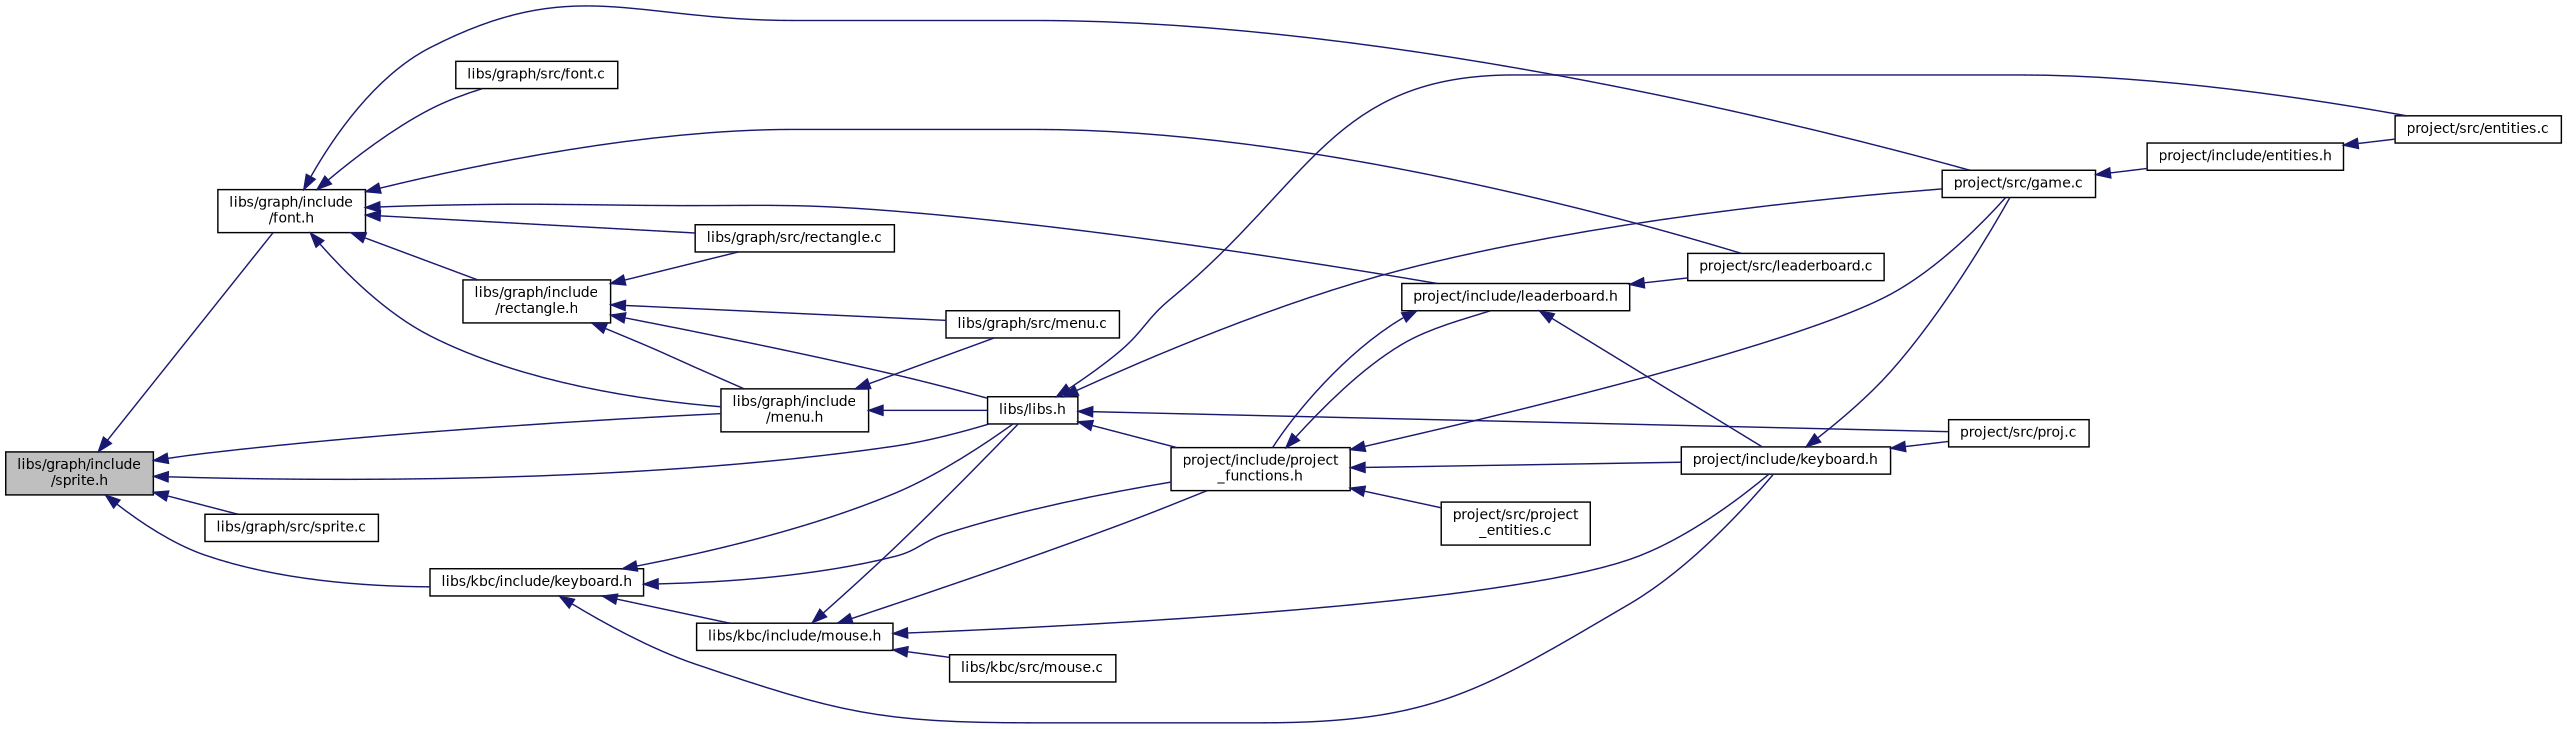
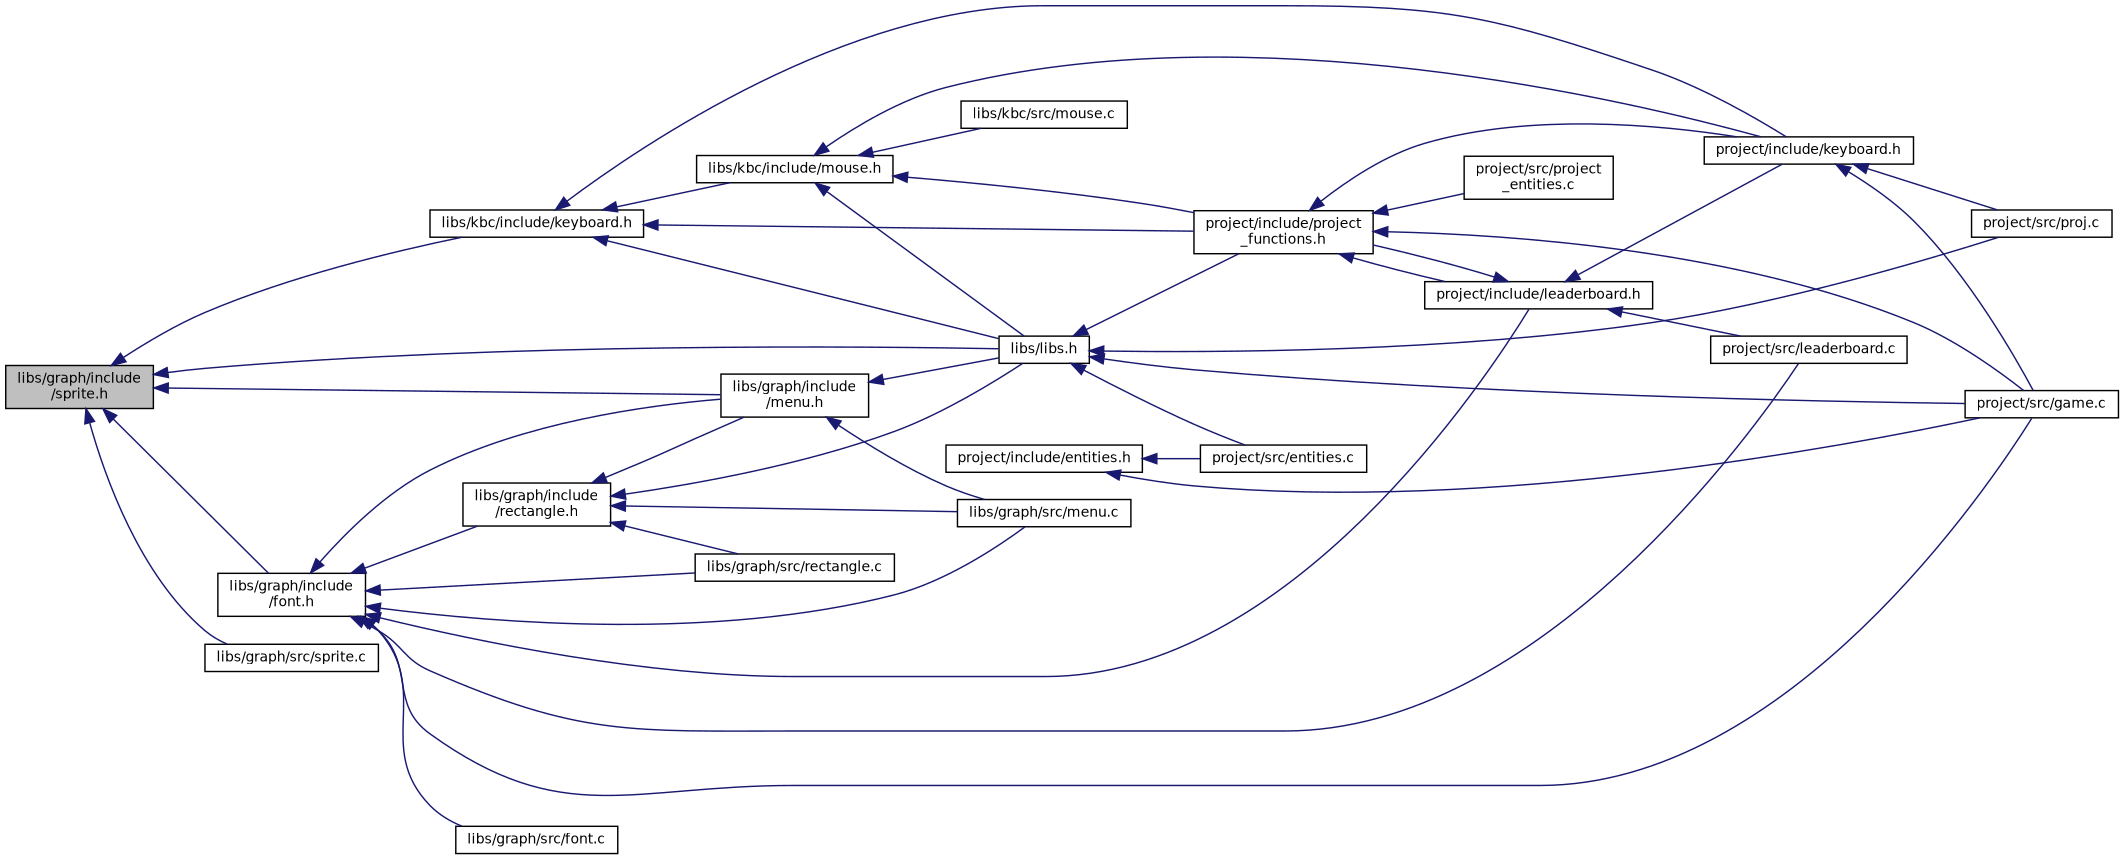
(2129, 171) -> (1552, 482)
none -> (712, 621)
